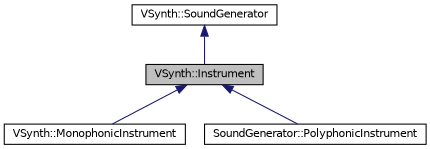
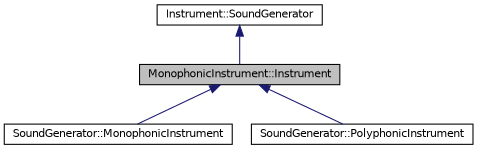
(205, 15) -> (240, 15)
(205, 75) -> (240, 75)
(95, 134) -> (118, 134)
